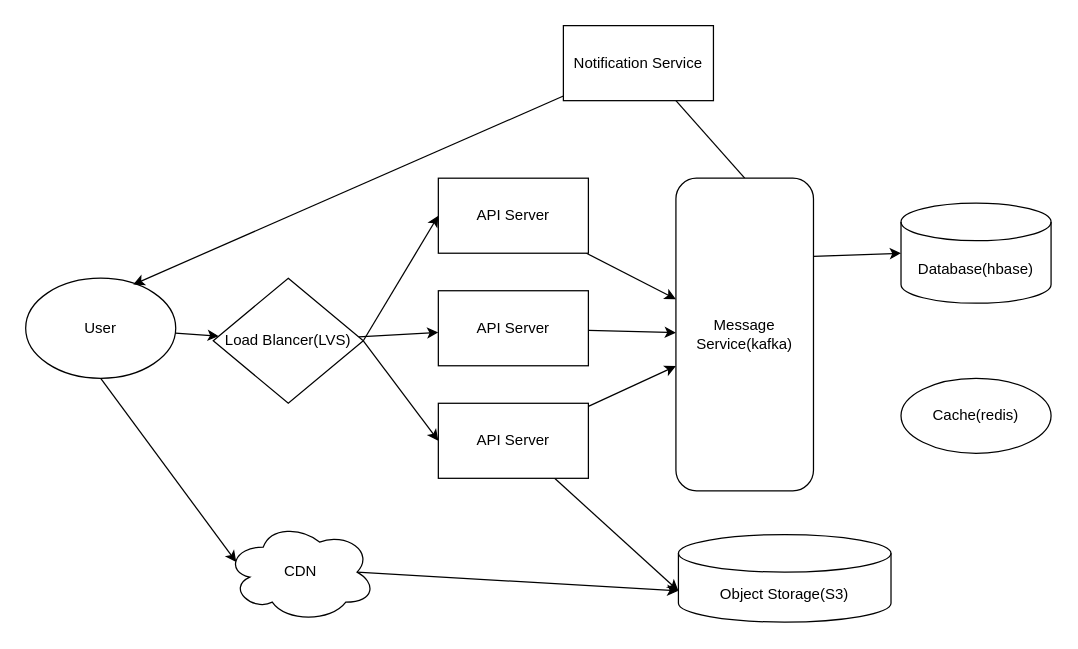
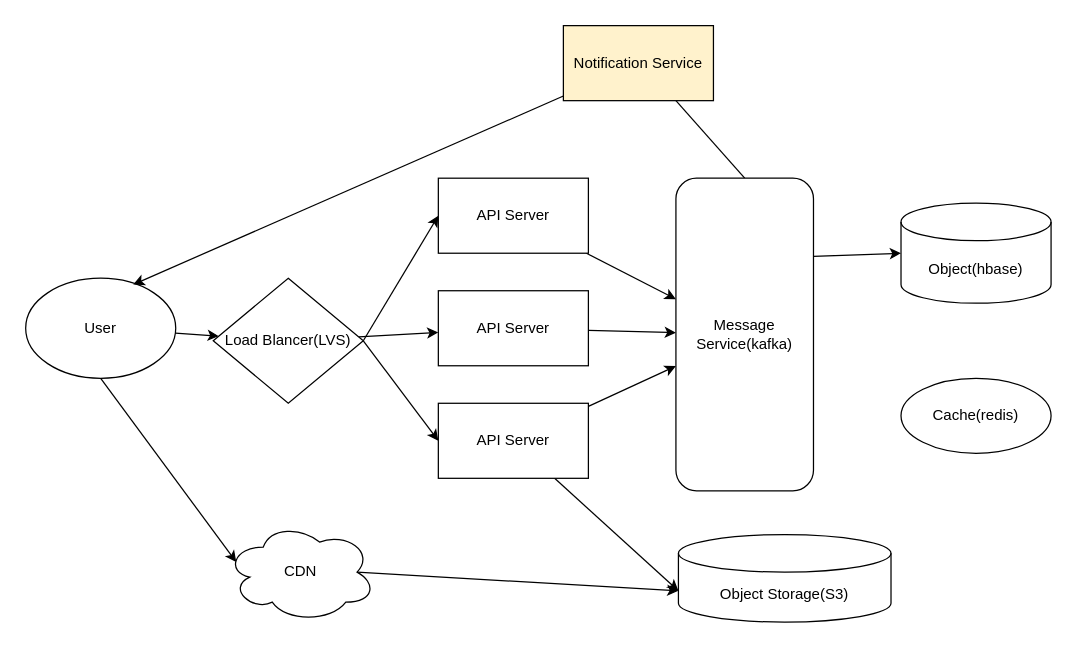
(638, 63) -> (638, 63)
(976, 269) -> (976, 269)
